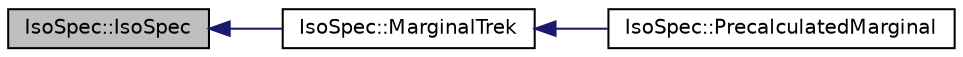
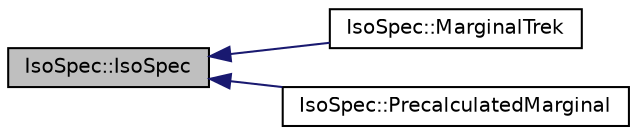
(582, 29) -> (256, 84)
